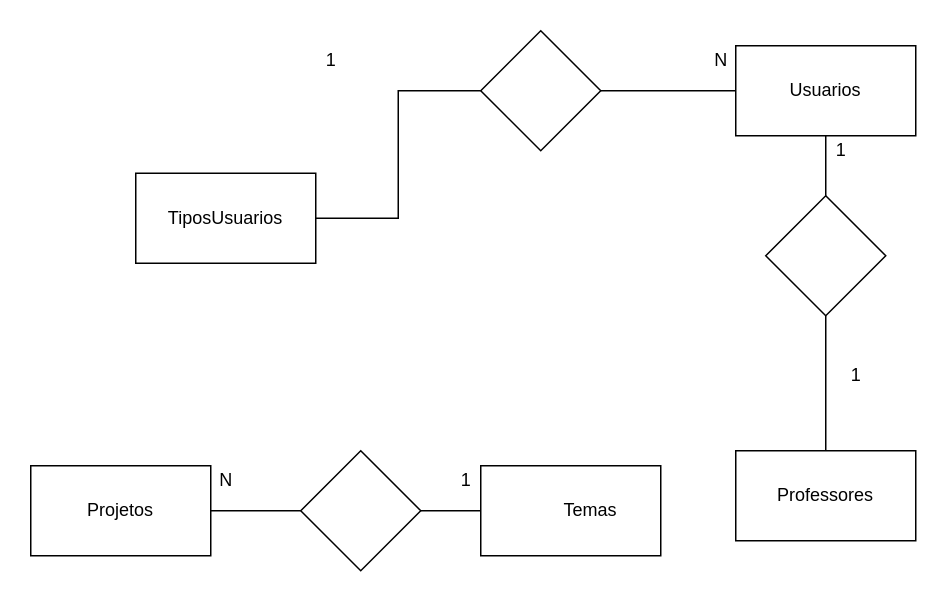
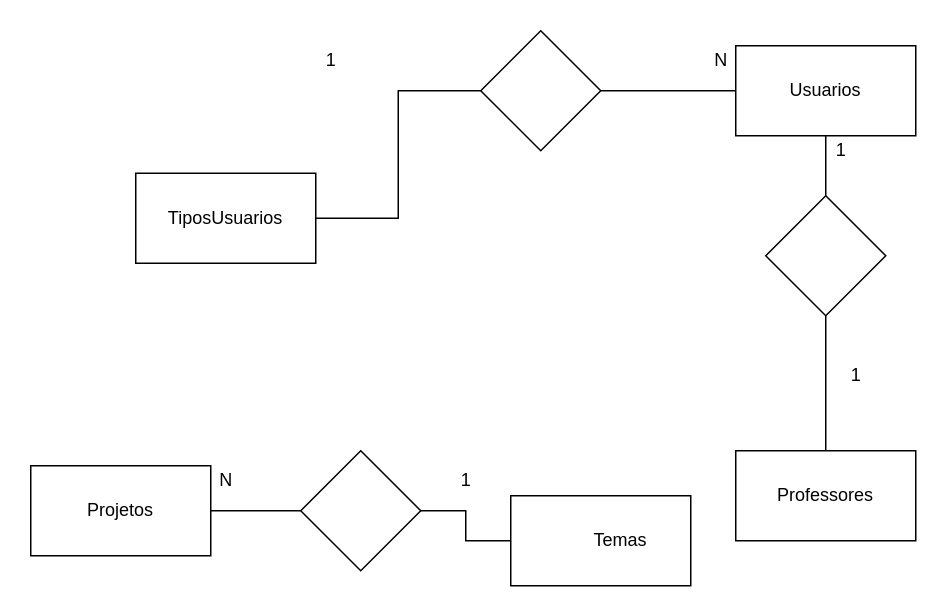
(571, 511) -> (601, 541)
